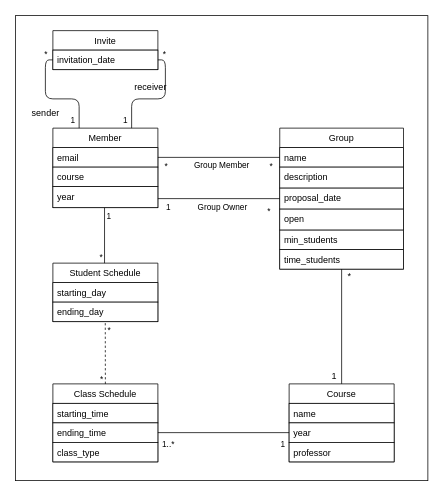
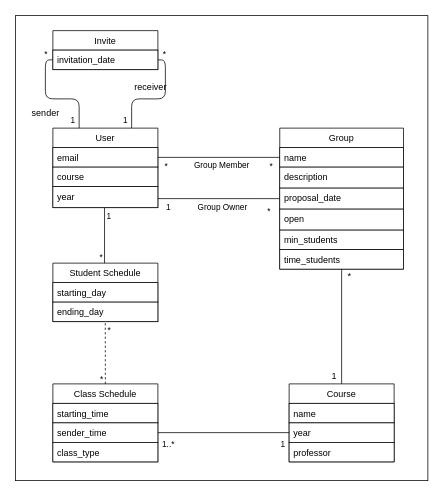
(105, 138) -> (105, 138)
(82, 433) -> (84, 433)
